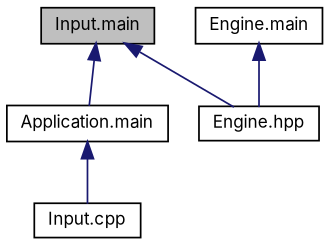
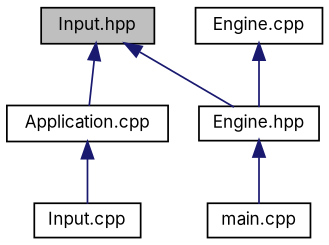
(98, 26) -> (98, 26)
(259, 26) -> (259, 26)
(87, 124) -> (87, 124)
none -> (259, 220)
